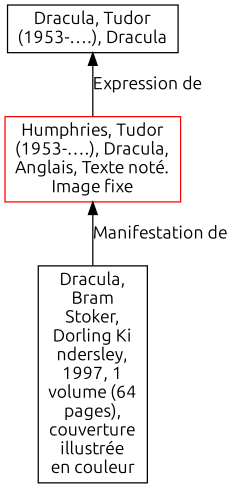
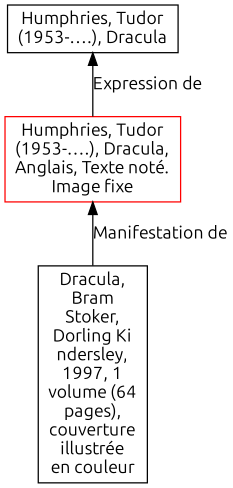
(93, 29) -> (93, 29)
